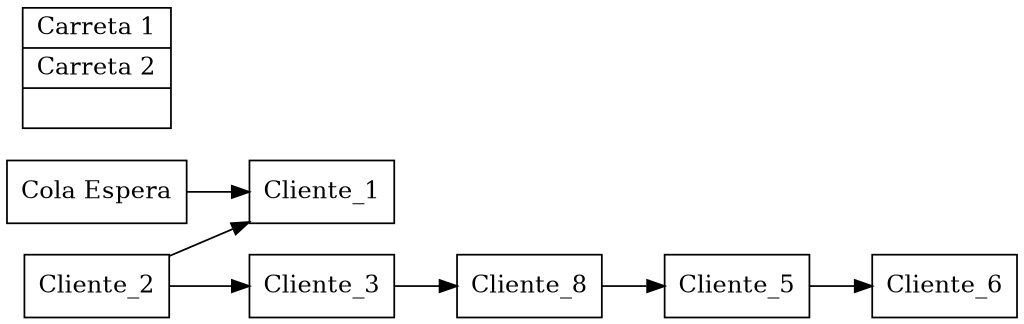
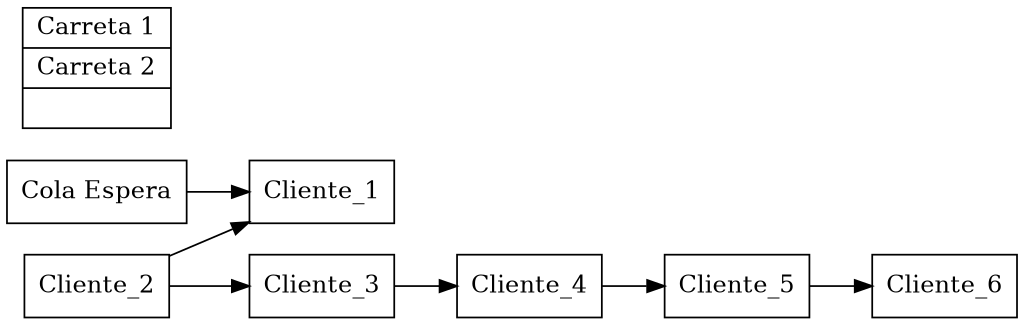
(529, 286) -> (529, 286)
